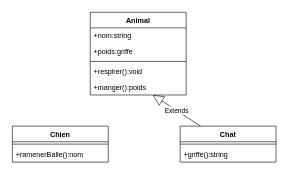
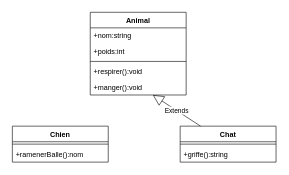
(117, 52) -> (111, 52)
(122, 88) -> (120, 88)
